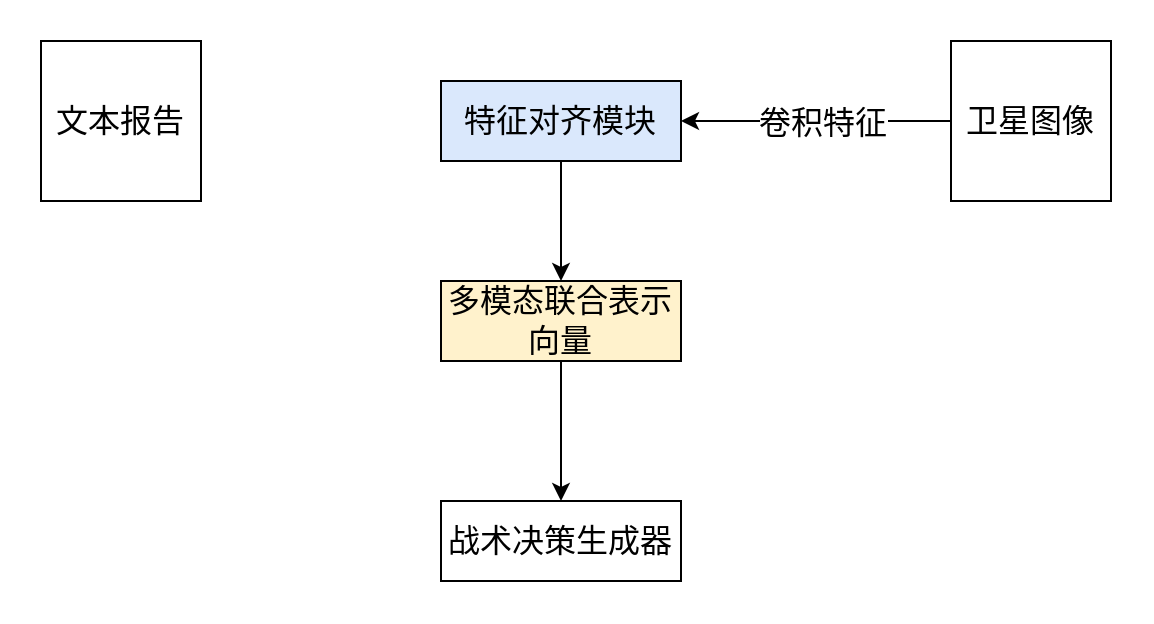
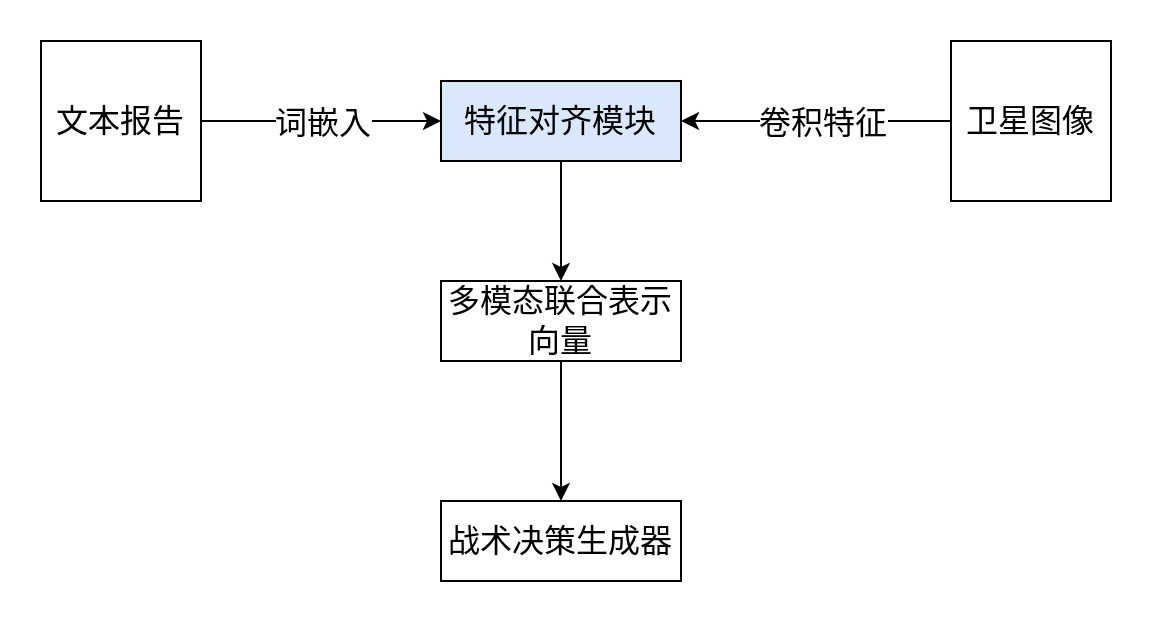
none -> (269, 121)
(561, 321) -> (561, 321)
